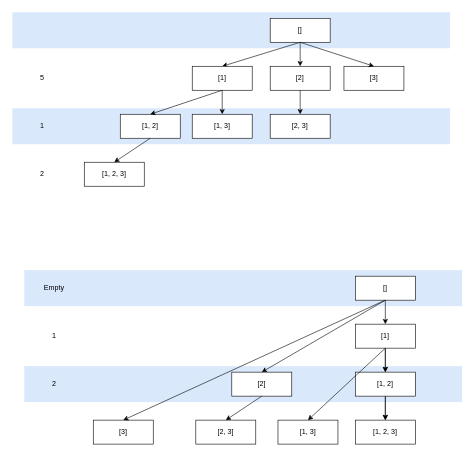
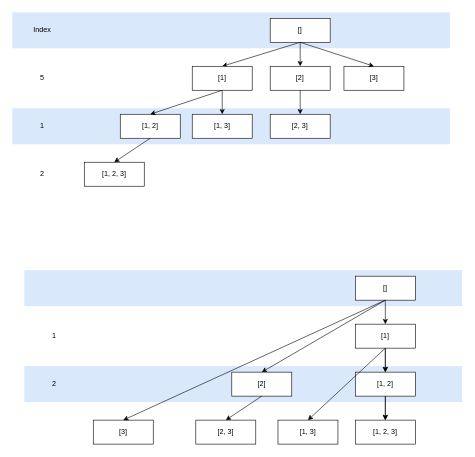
none -> (42, 30)
(54, 288) -> none
